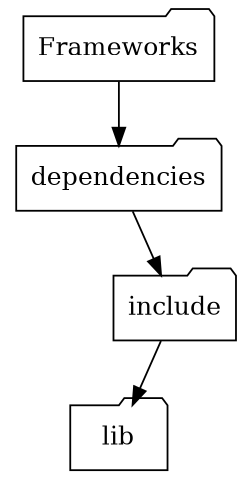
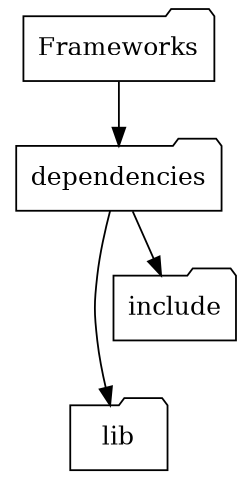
(150, 365) -> (95, 299)
